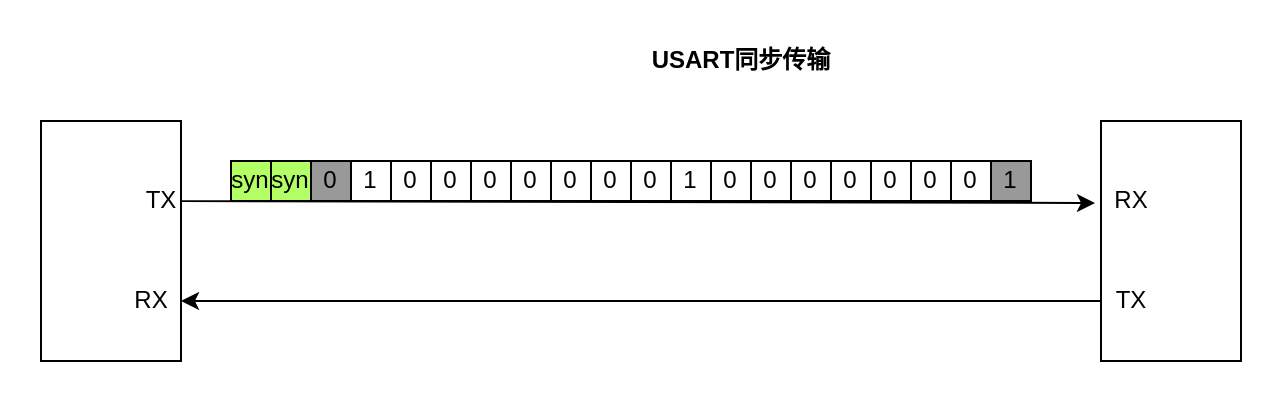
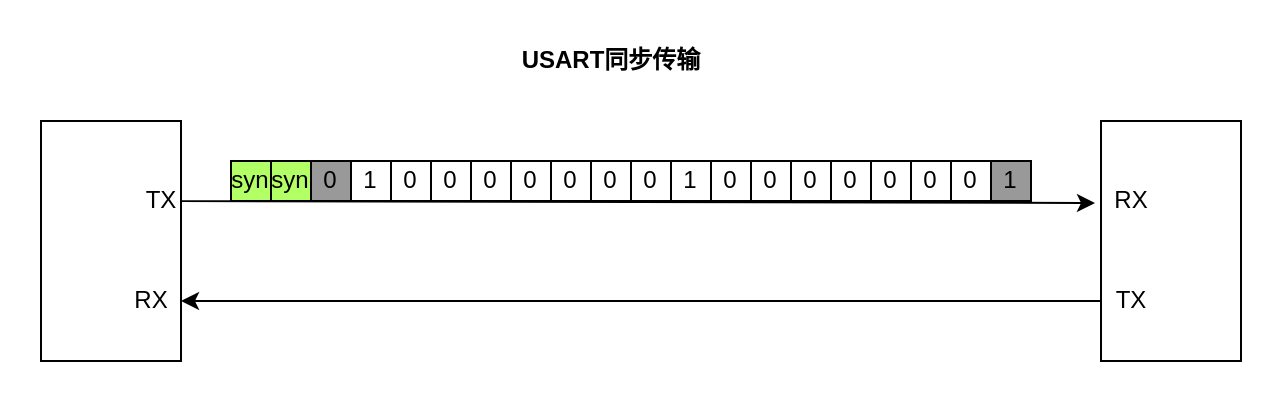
(741, 61) -> (611, 61)
